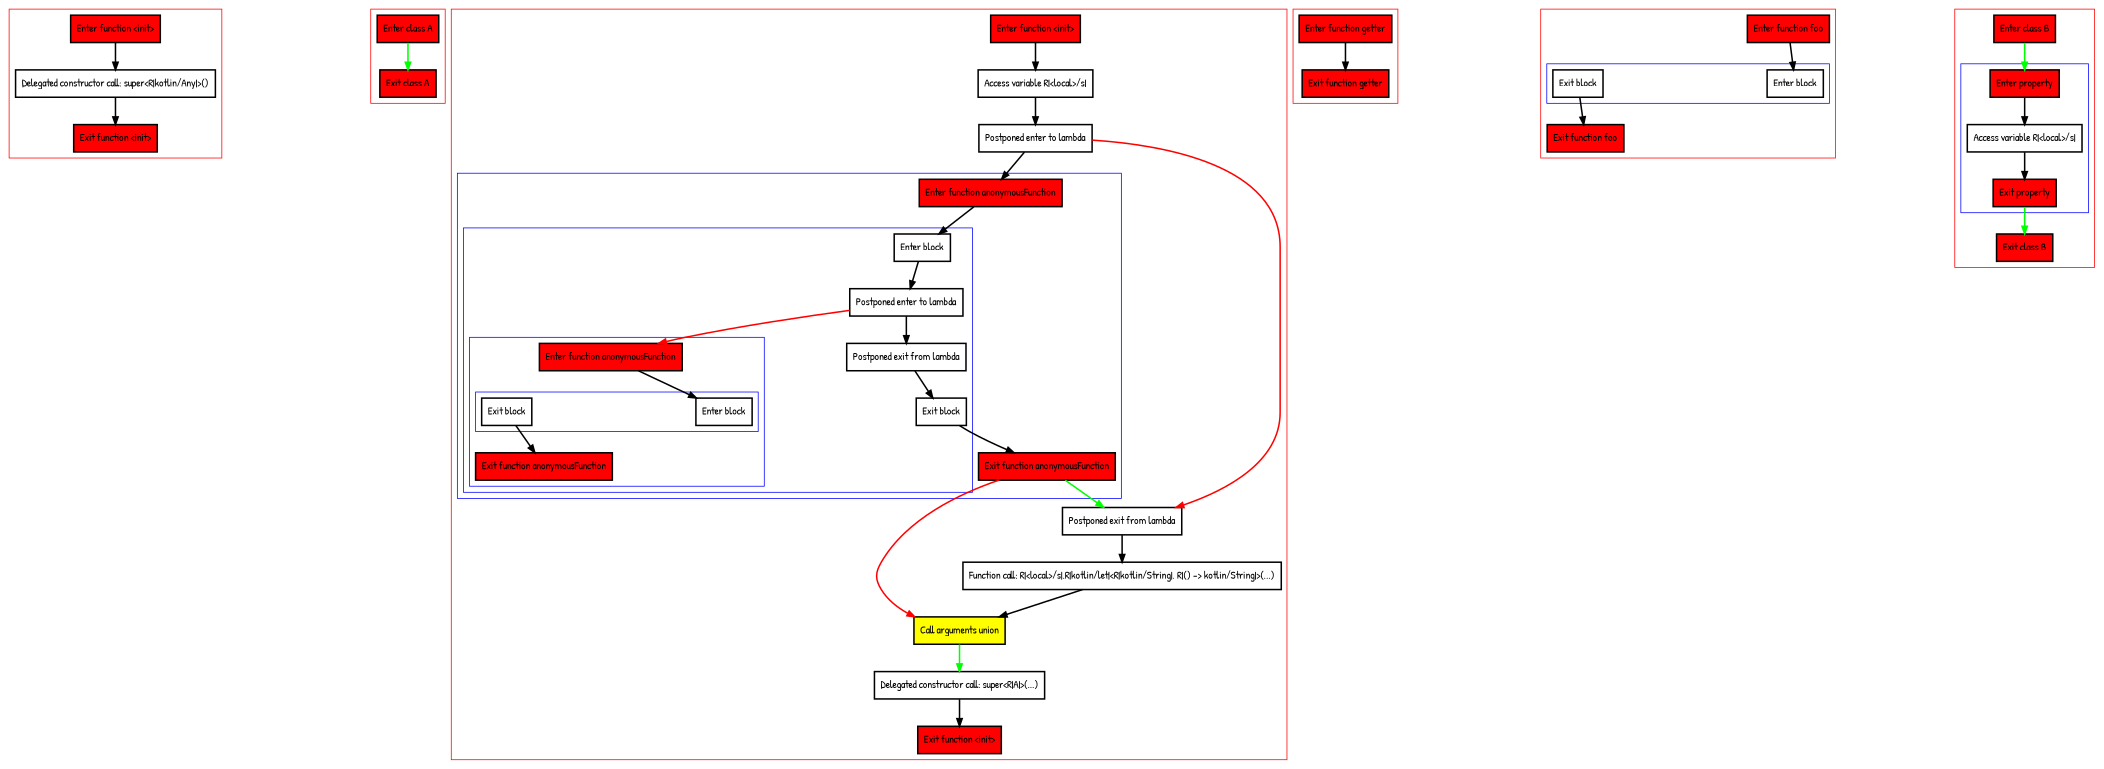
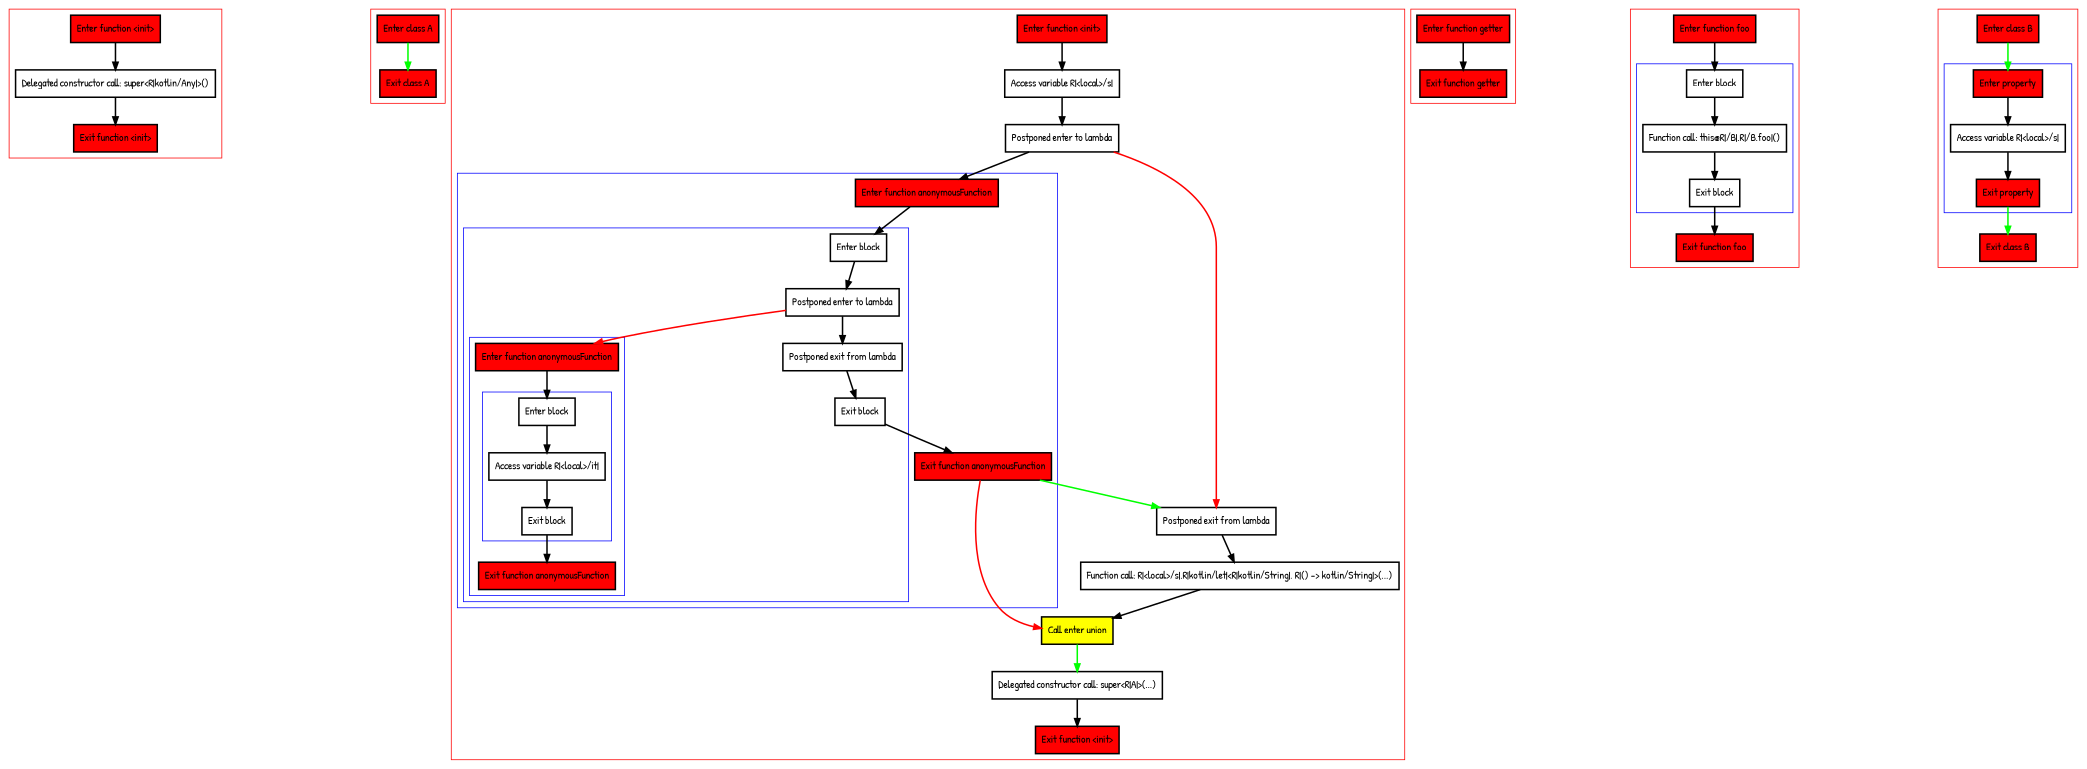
none -> (1715, 138)
none -> (547, 466)
(960, 631) -> (1077, 631)
